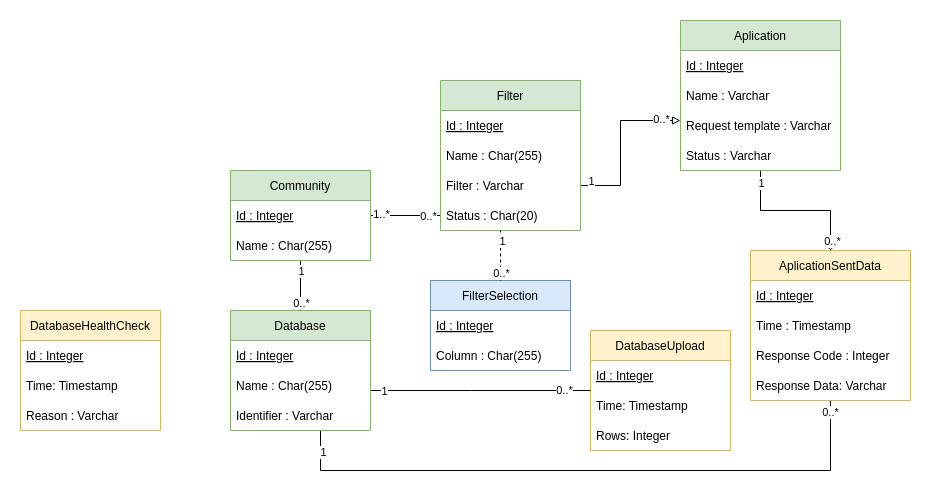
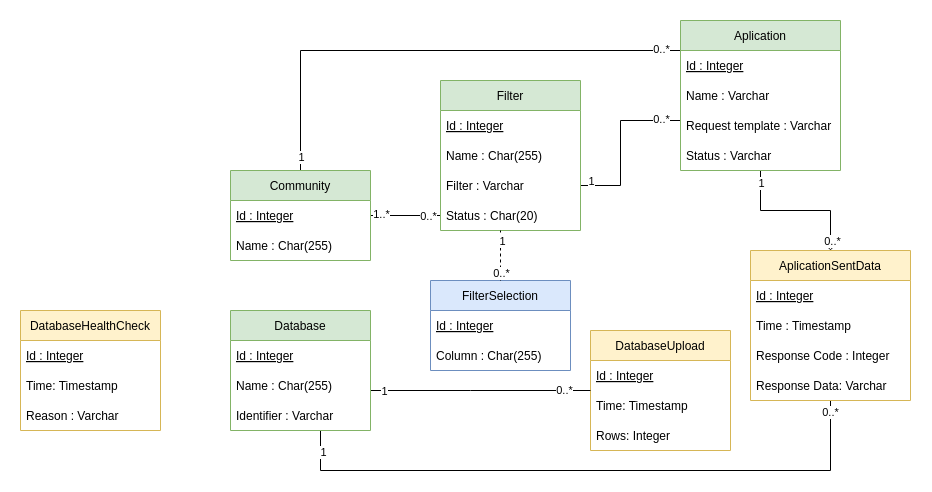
none -> (430, 51)
(671, 121) -> (674, 121)
(301, 285) -> none
